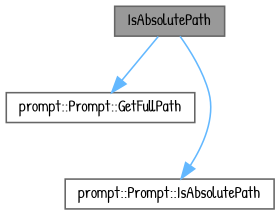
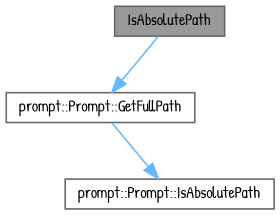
(210, 99) -> (130, 145)
